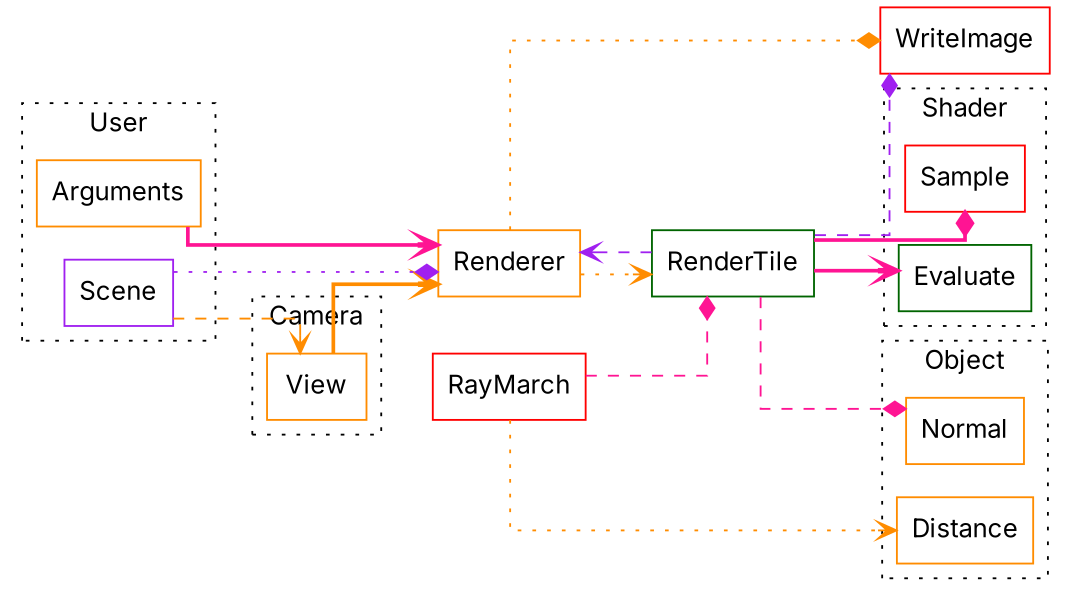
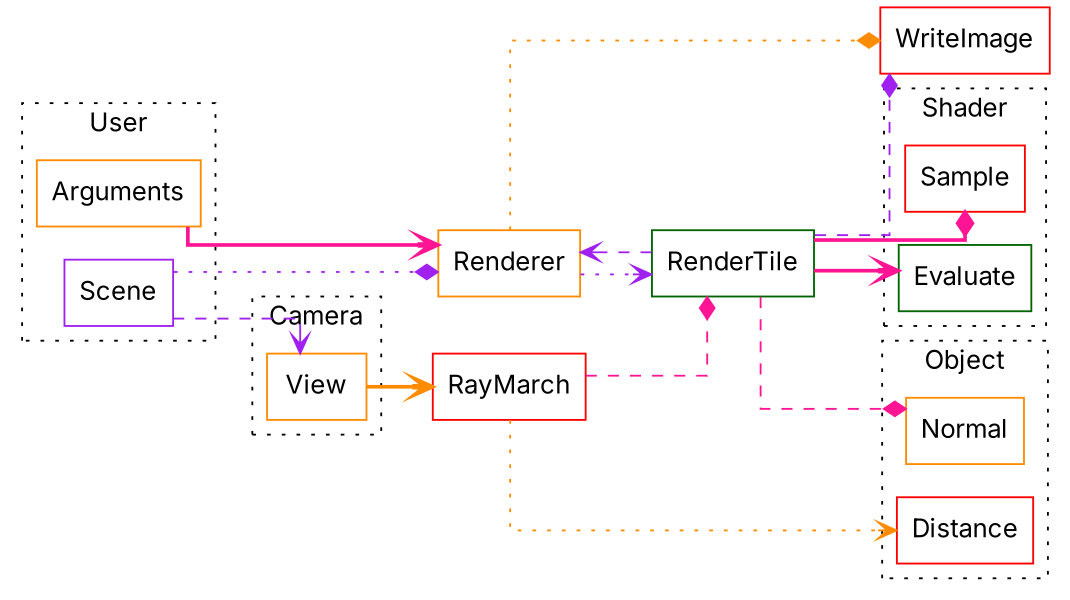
(607, 274) -> (607, 274)
(342, 284) -> (393, 387)
(238, 319) -> (238, 319)
(965, 530) -> (965, 530)
